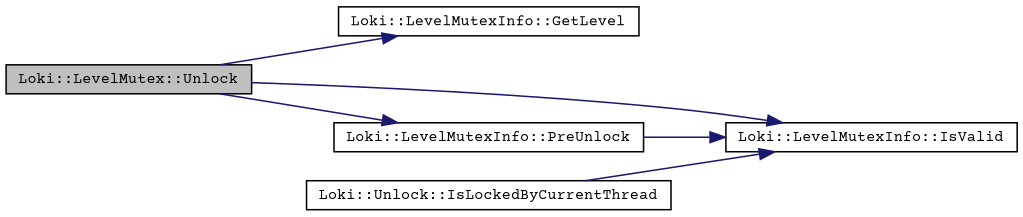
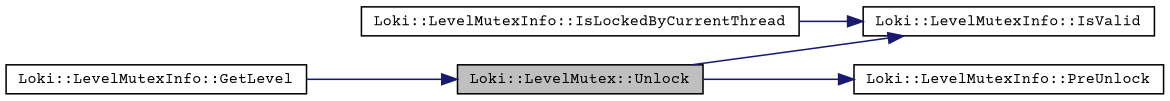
(301, 52) -> (374, 79)
(677, 137) -> none
(489, 195) -> (580, 21)
